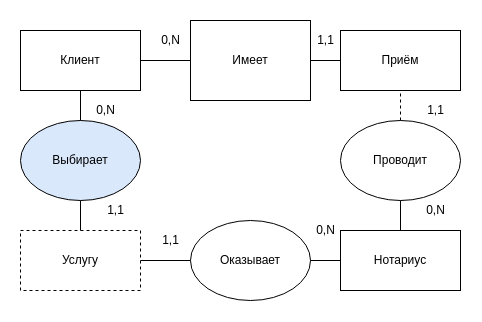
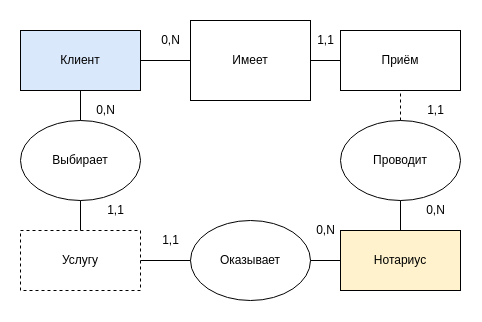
(81, 61) -> (81, 61)
(81, 161) -> (81, 161)
(401, 261) -> (401, 261)
